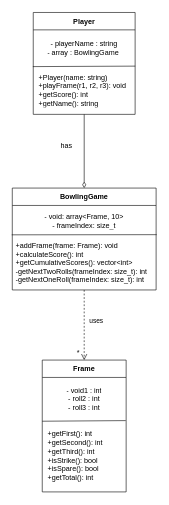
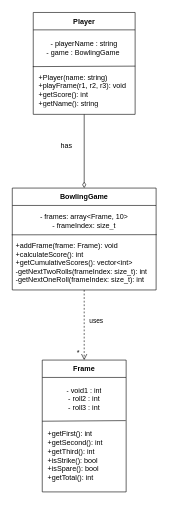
(84, 48) -> (84, 48)
(84, 221) -> (84, 221)
